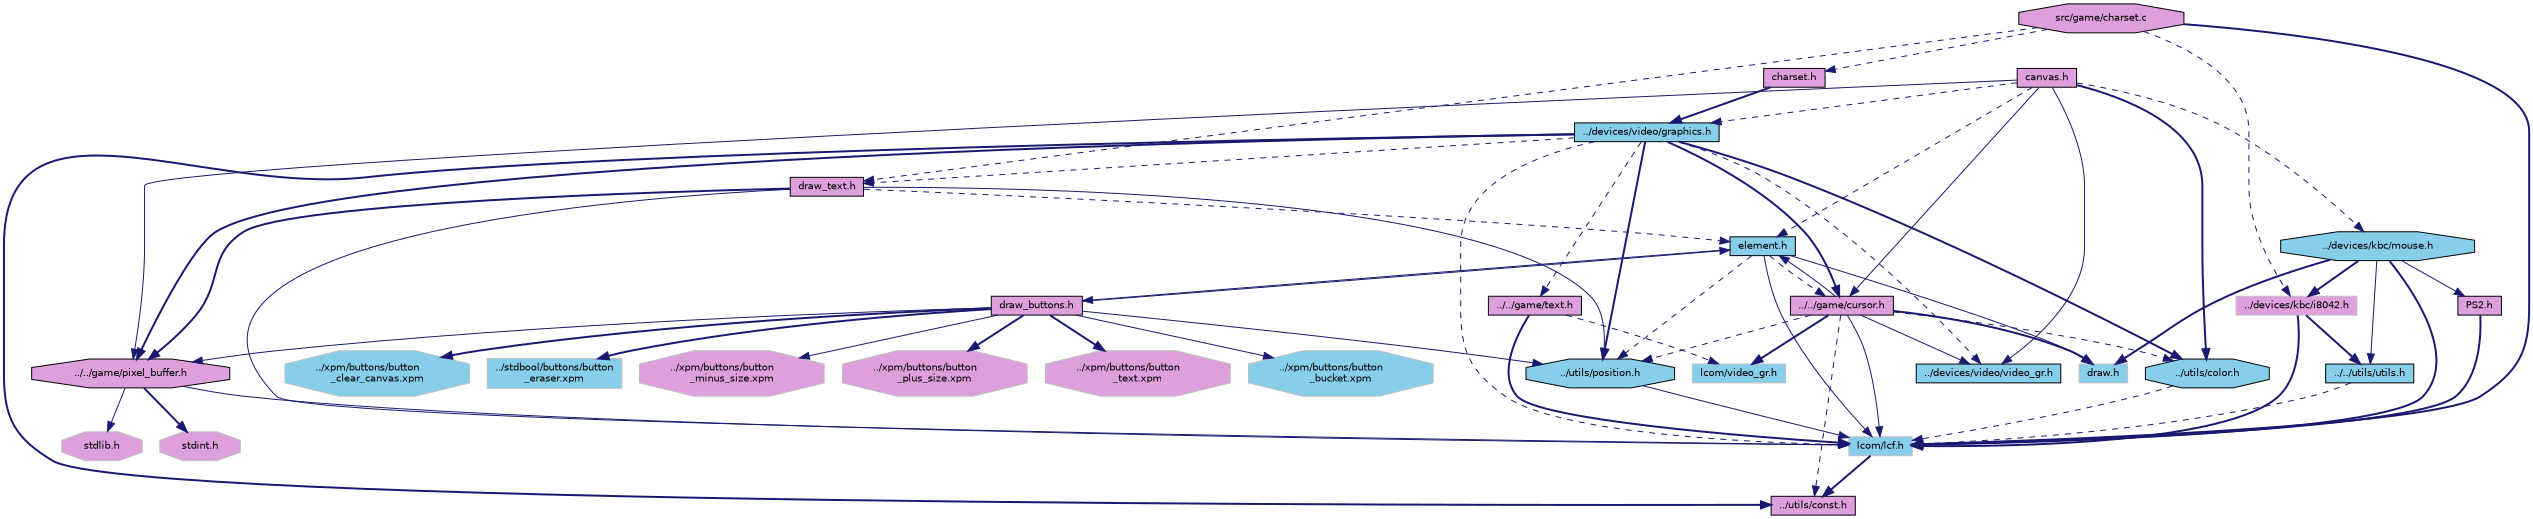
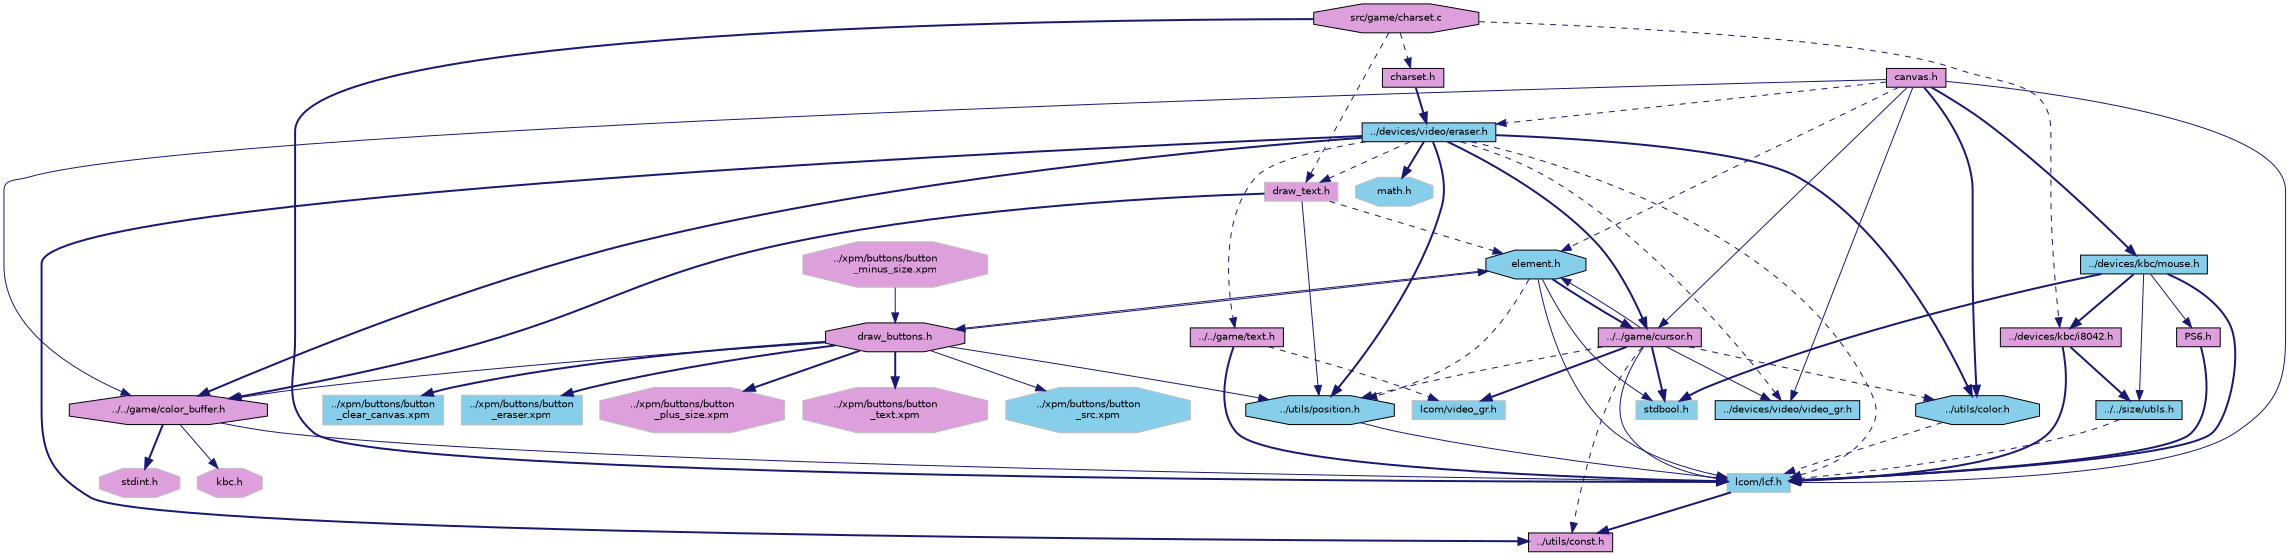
(2229, 129) -> (2035, 162)
(1647, 132) -> (1429, 132)
(827, 187) -> (1301, 192)
none -> (1394, 192)
(1763, 246) -> (1536, 265)
(2378, 246) -> (2144, 265)
(1793, 274) -> (1587, 302)
(1037, 306) -> (895, 337)
(2296, 306) -> (2061, 337)
(2480, 306) -> (2198, 337)
(903, 335) -> (895, 300)
(257, 360) -> (2285, 356)
(131, 373) -> (168, 410)
(377, 373) -> (383, 410)
(555, 373) -> (522, 410)
(1341, 373) -> (1098, 410)
(2103, 373) -> (1667, 410)
(2370, 373) -> (2139, 410)
(102, 446) -> (230, 483)
